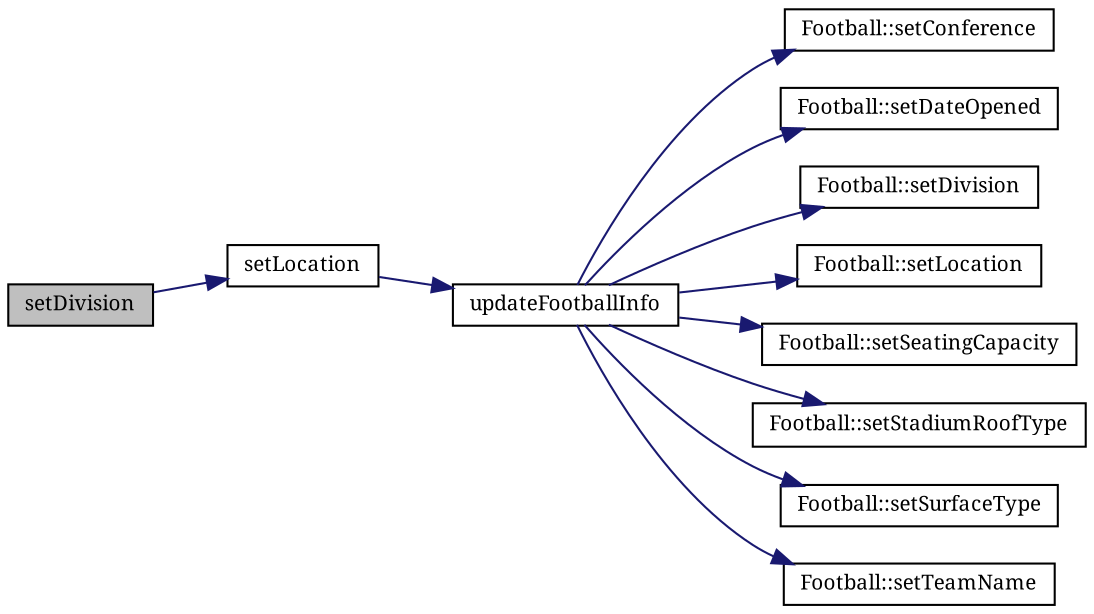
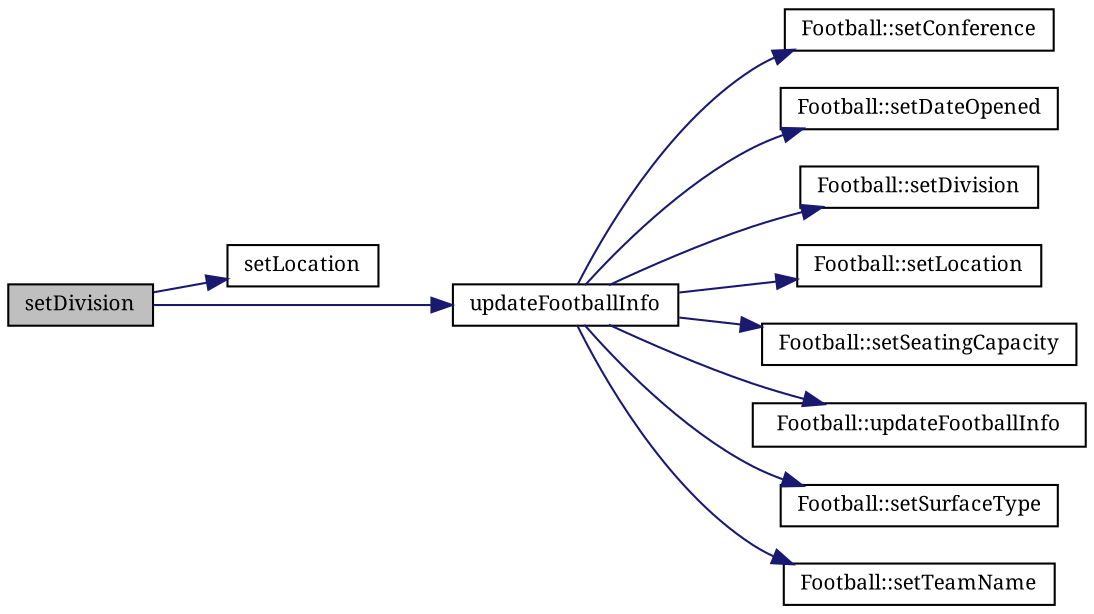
(406, 281) -> (292, 305)
(919, 425) -> (919, 425)
